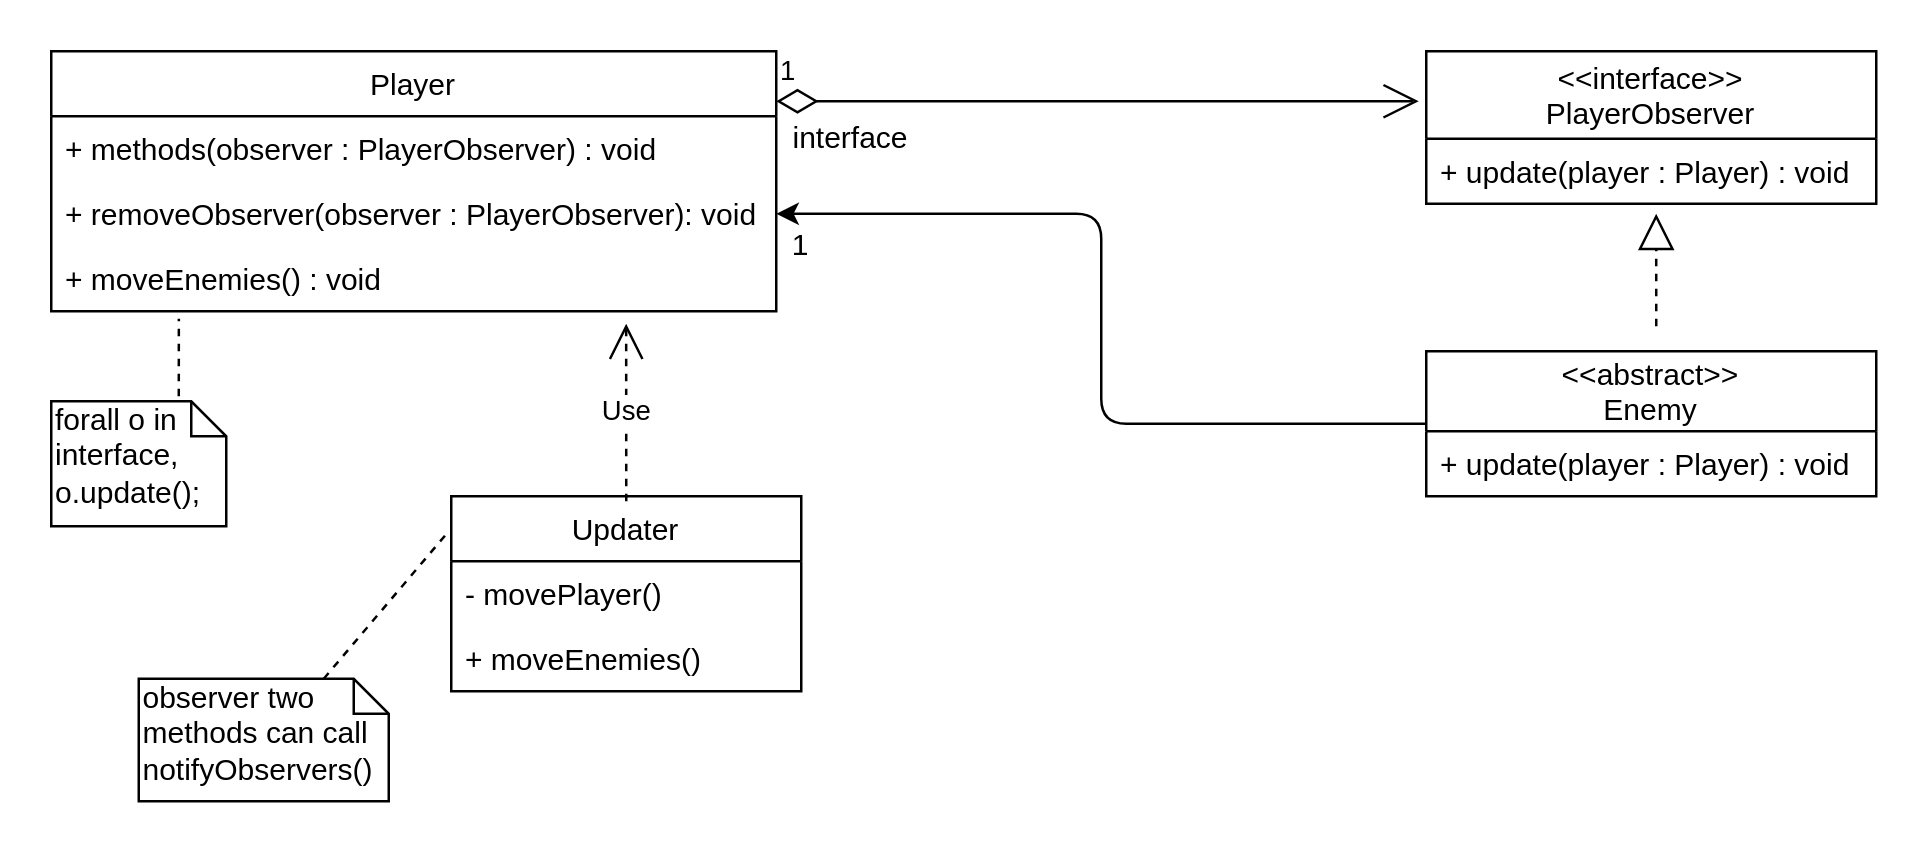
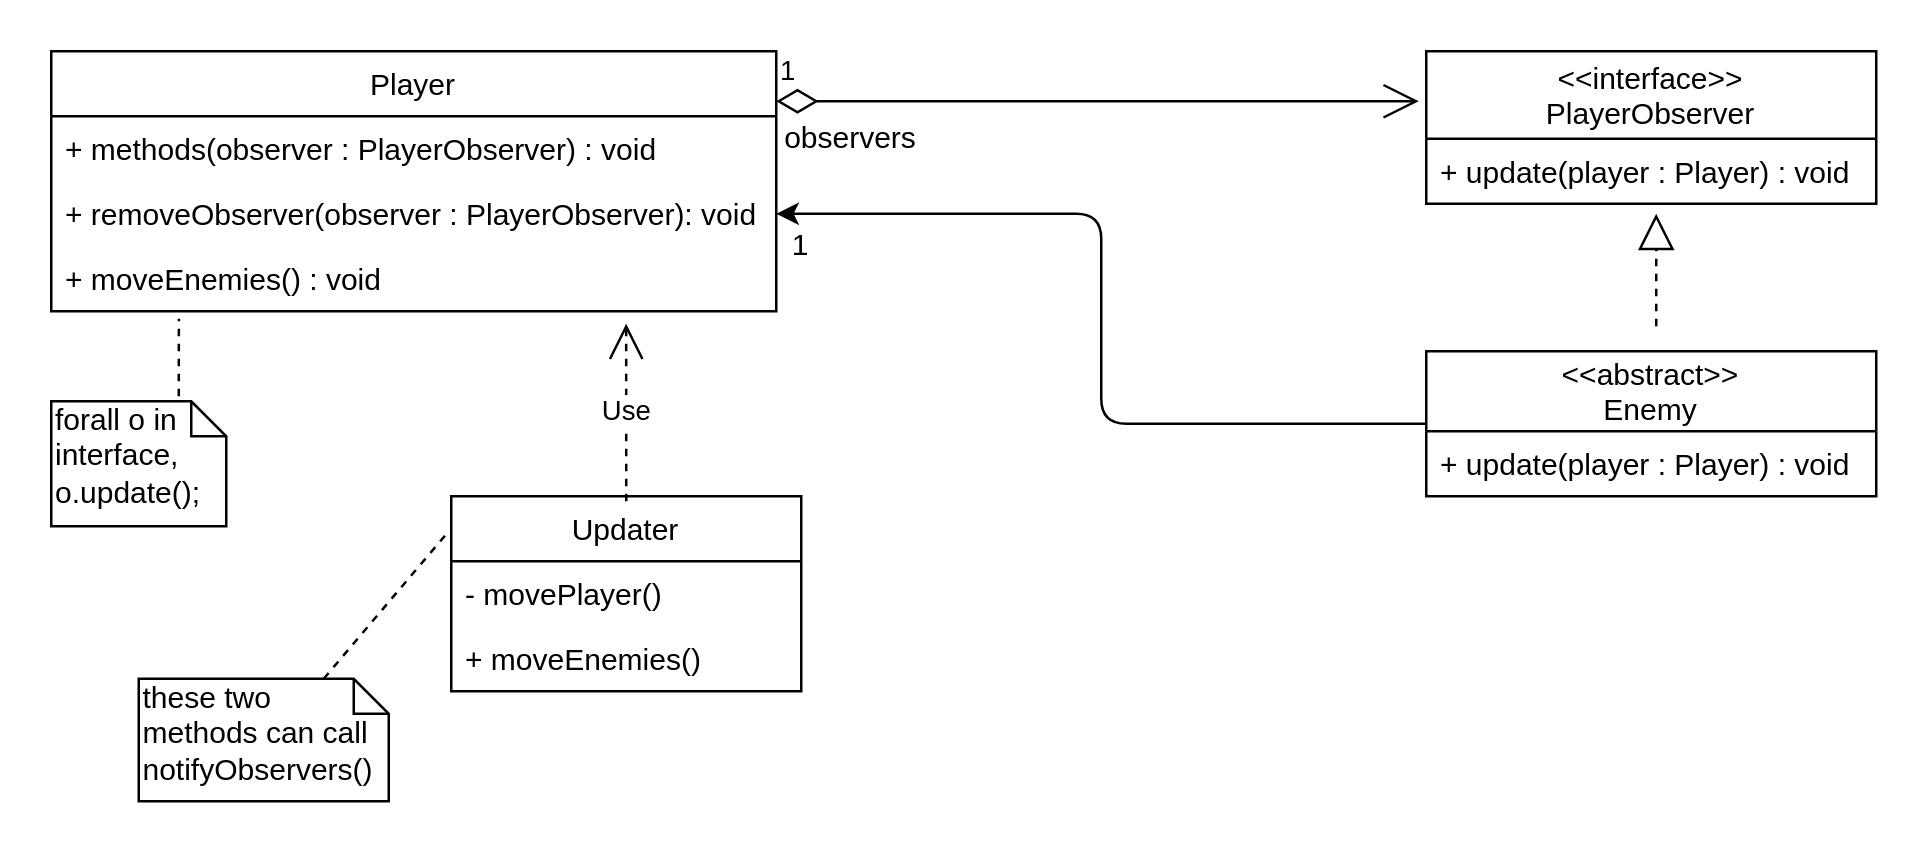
(851, 139) -> (851, 139)
(266, 753) -> (266, 753)
